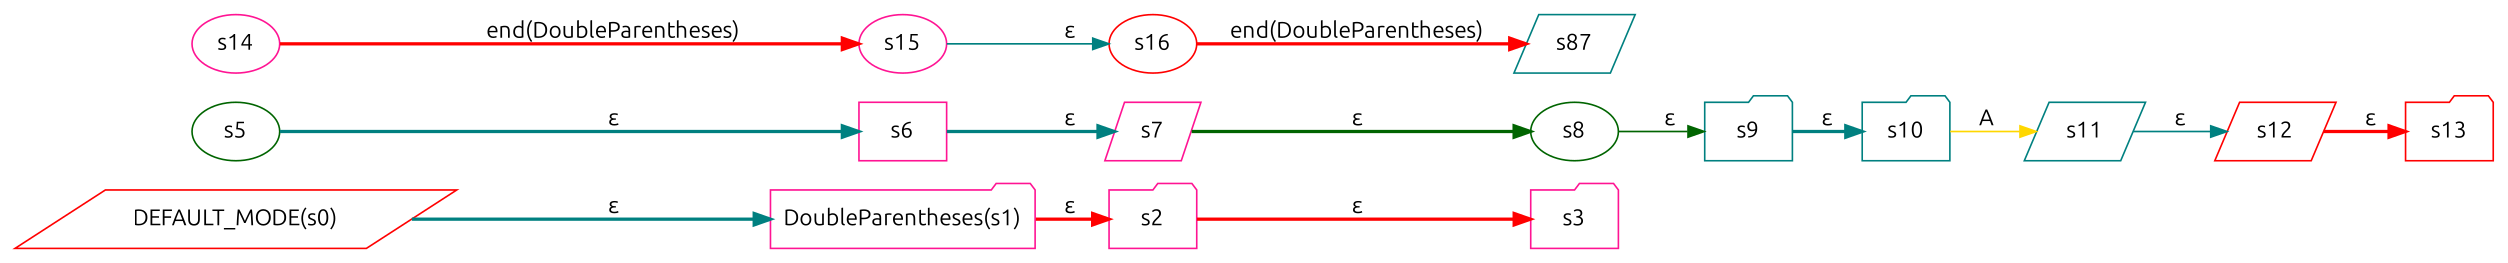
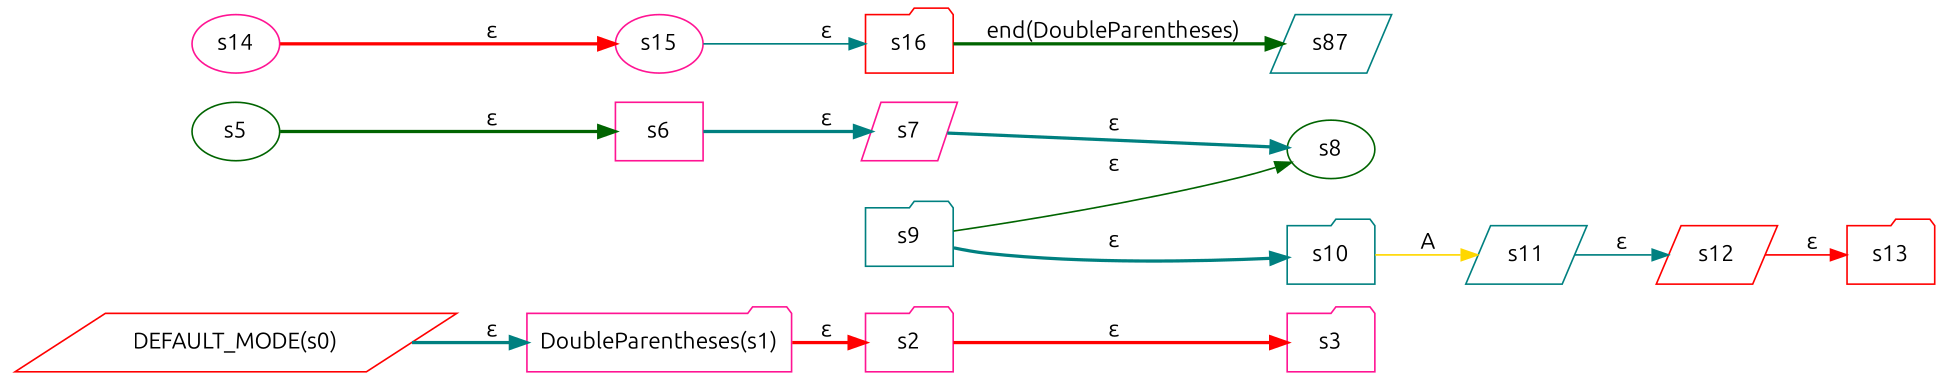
(614, 32) -> (492, 32)
(1153, 44) -> (909, 44)
(1353, 44) -> (1110, 44)
(561, 132) -> (439, 132)
(1353, 132) -> (1109, 140)
(1653, 132) -> (1116, 204)
(2356, 132) -> (1798, 255)
